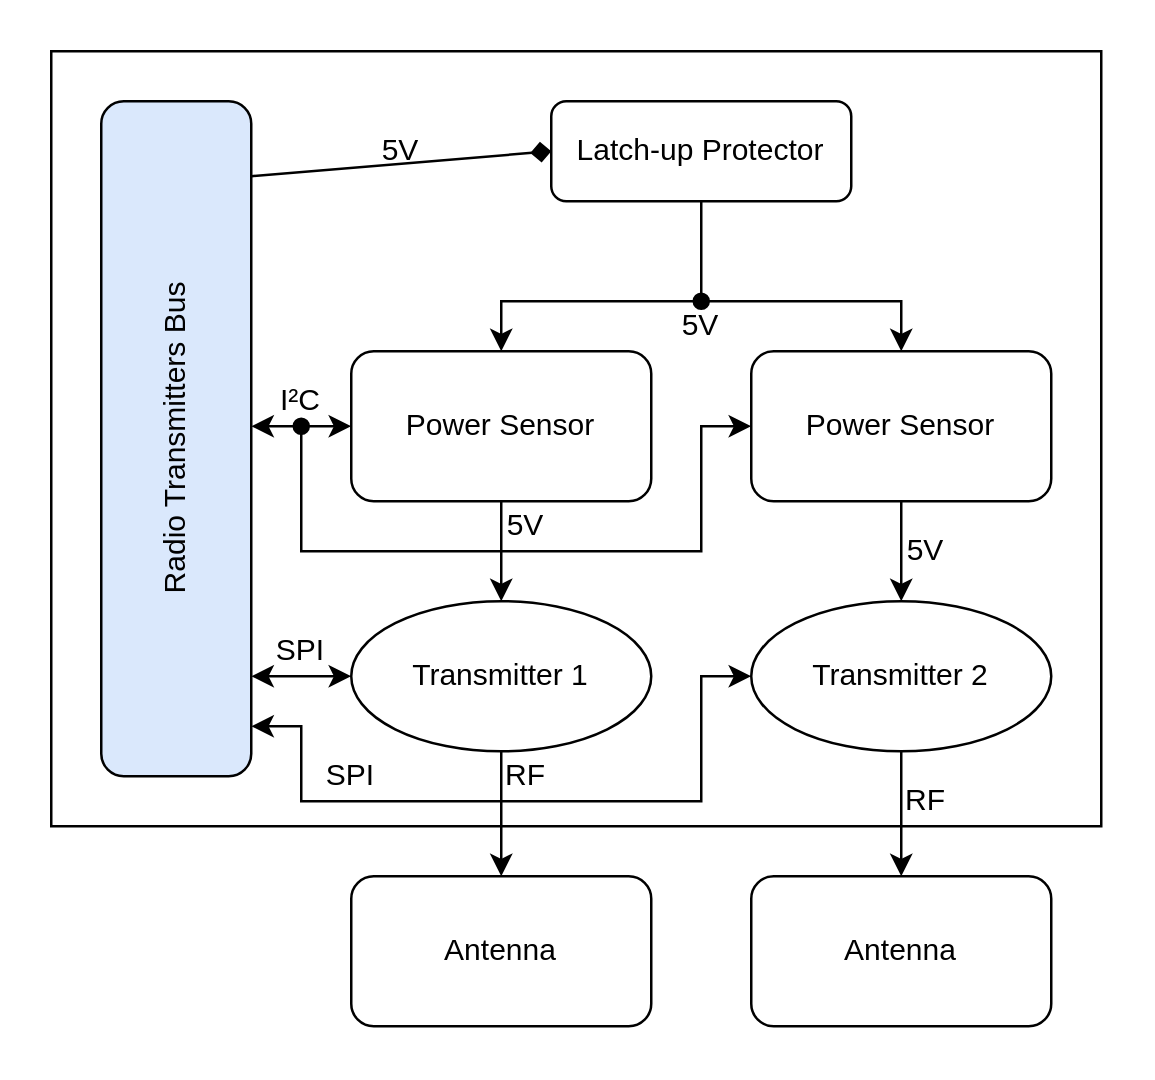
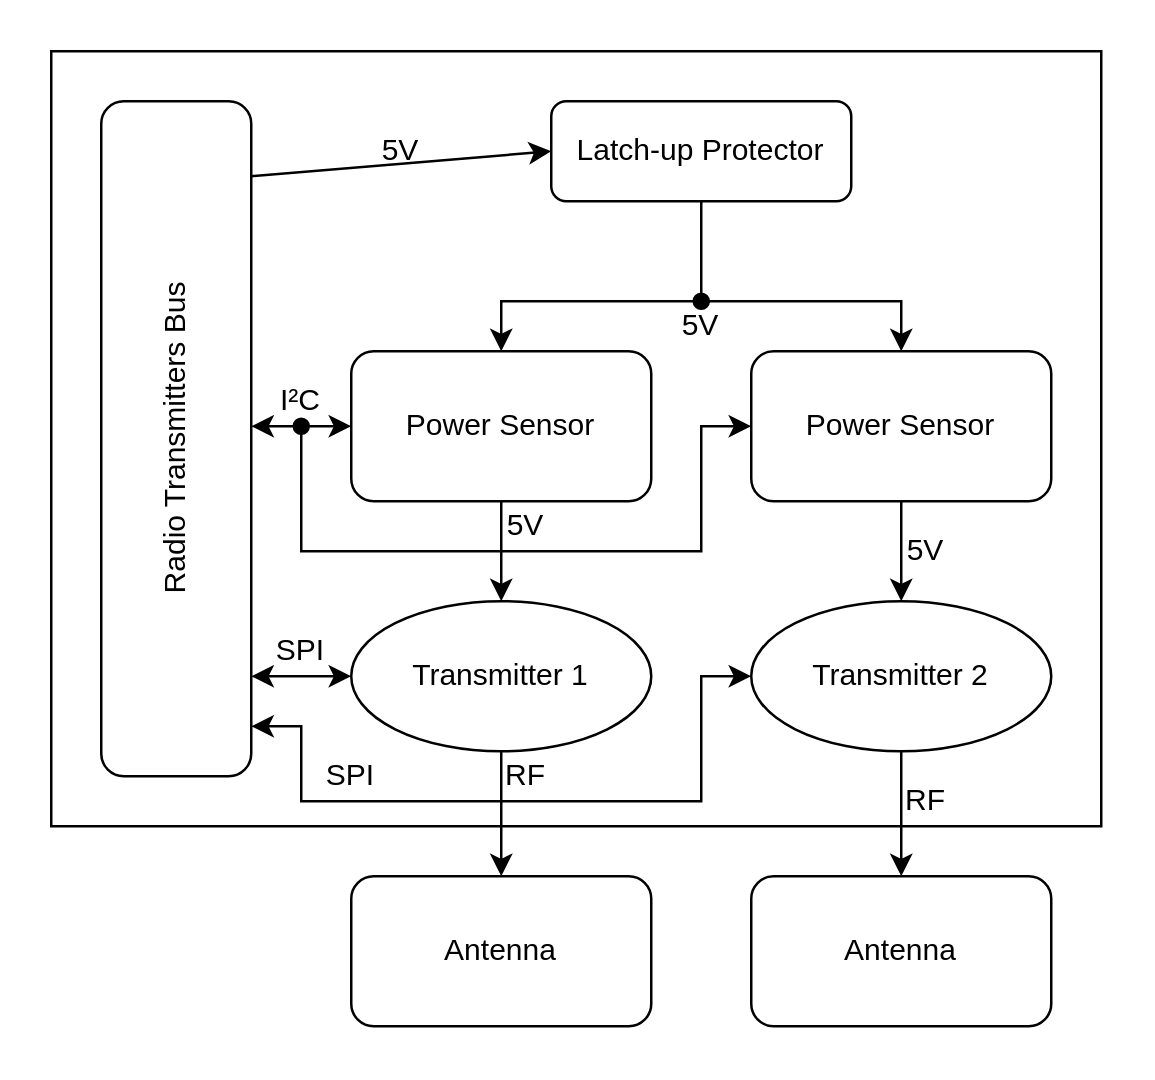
(531, 153) -> (532, 153)
(176, 439) -> (176, 439)
